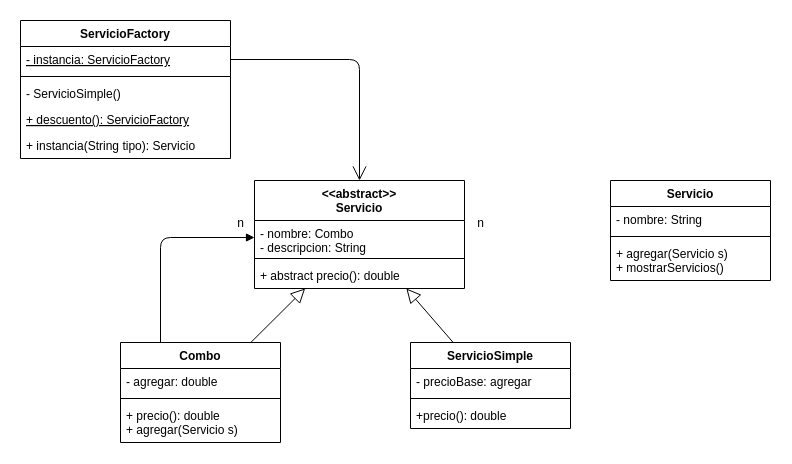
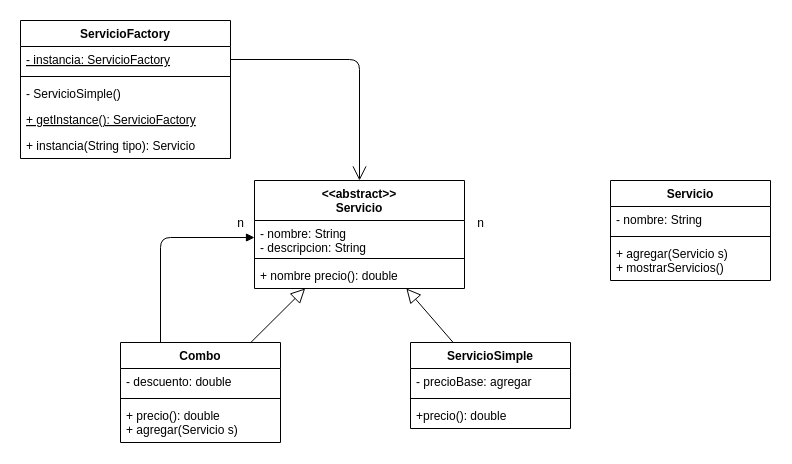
(119, 120) -> (126, 120)
(306, 234) -> (308, 234)
(341, 276) -> (335, 276)
(177, 382) -> (184, 382)
